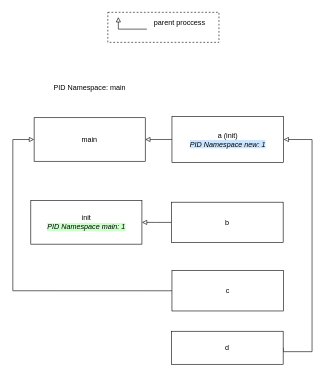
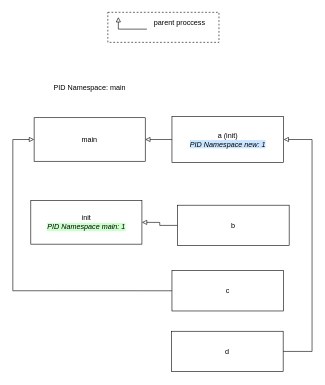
(227, 222) -> (233, 225)
(227, 347) -> (227, 351)
